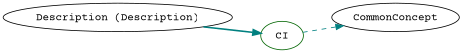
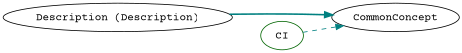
(228, 30) -> (277, 14)
